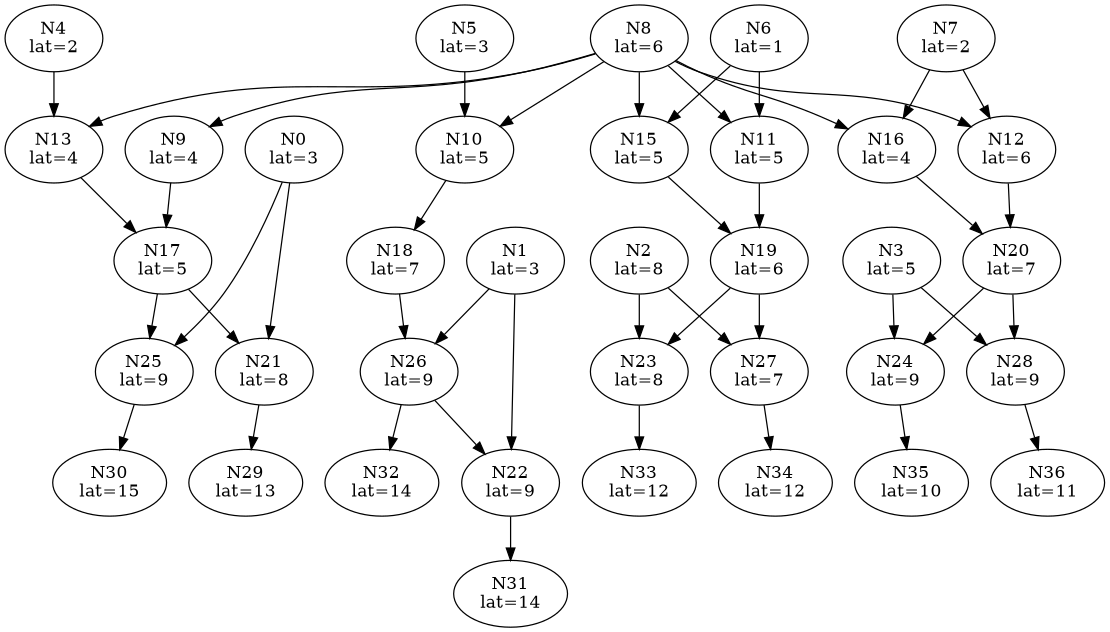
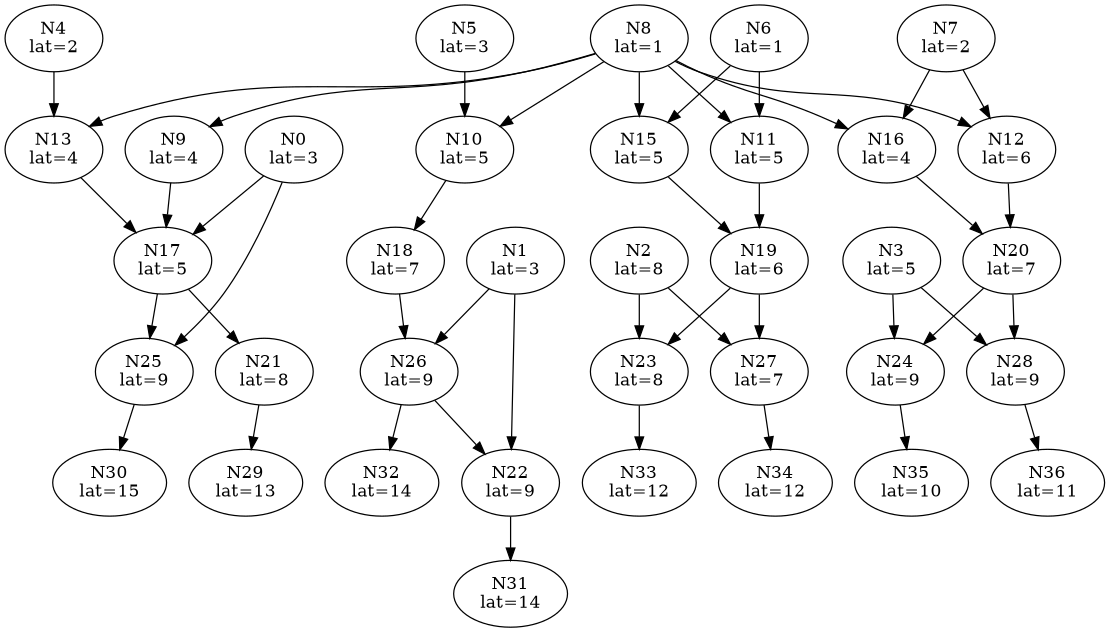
(639, 38) -> (639, 38)
(280, 254) -> (233, 201)
